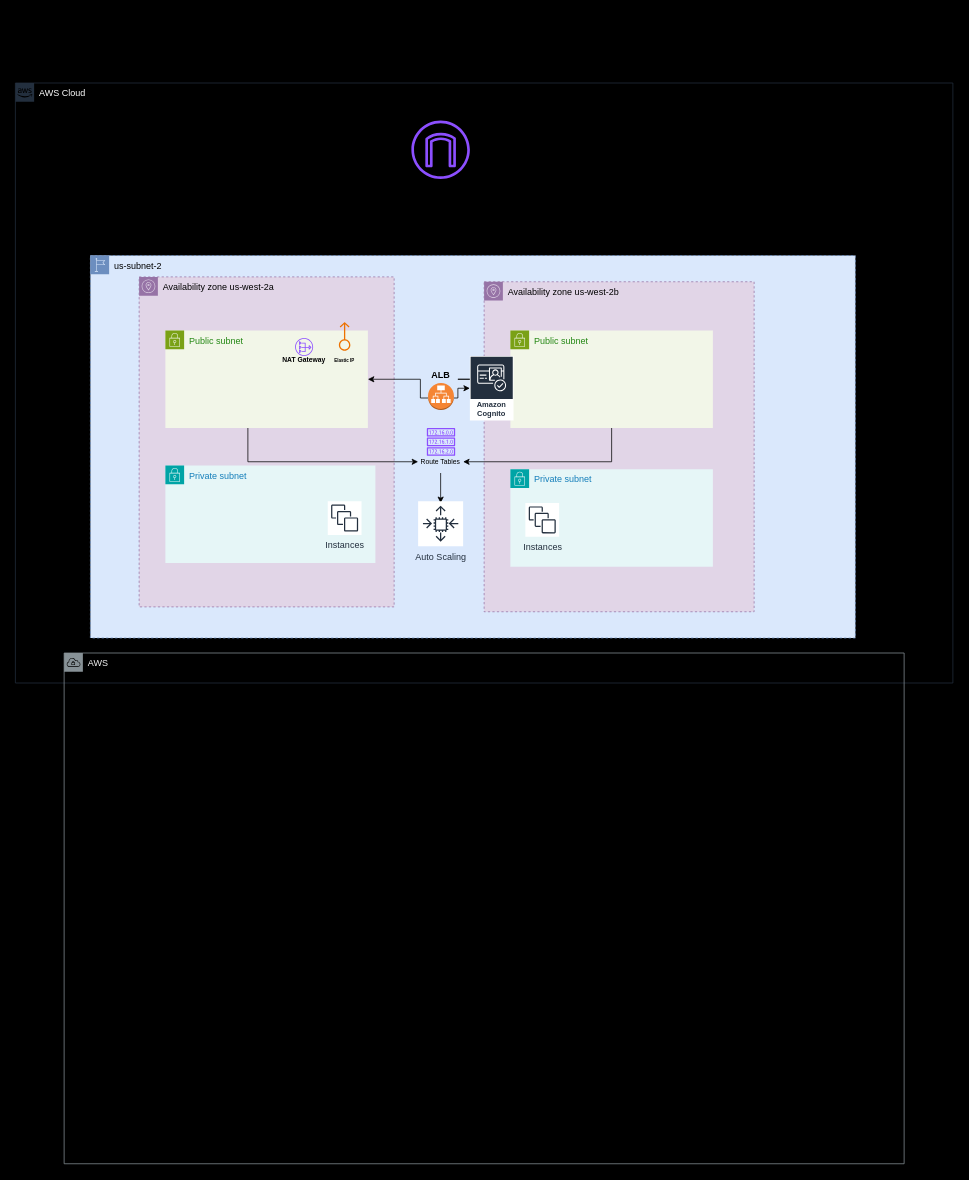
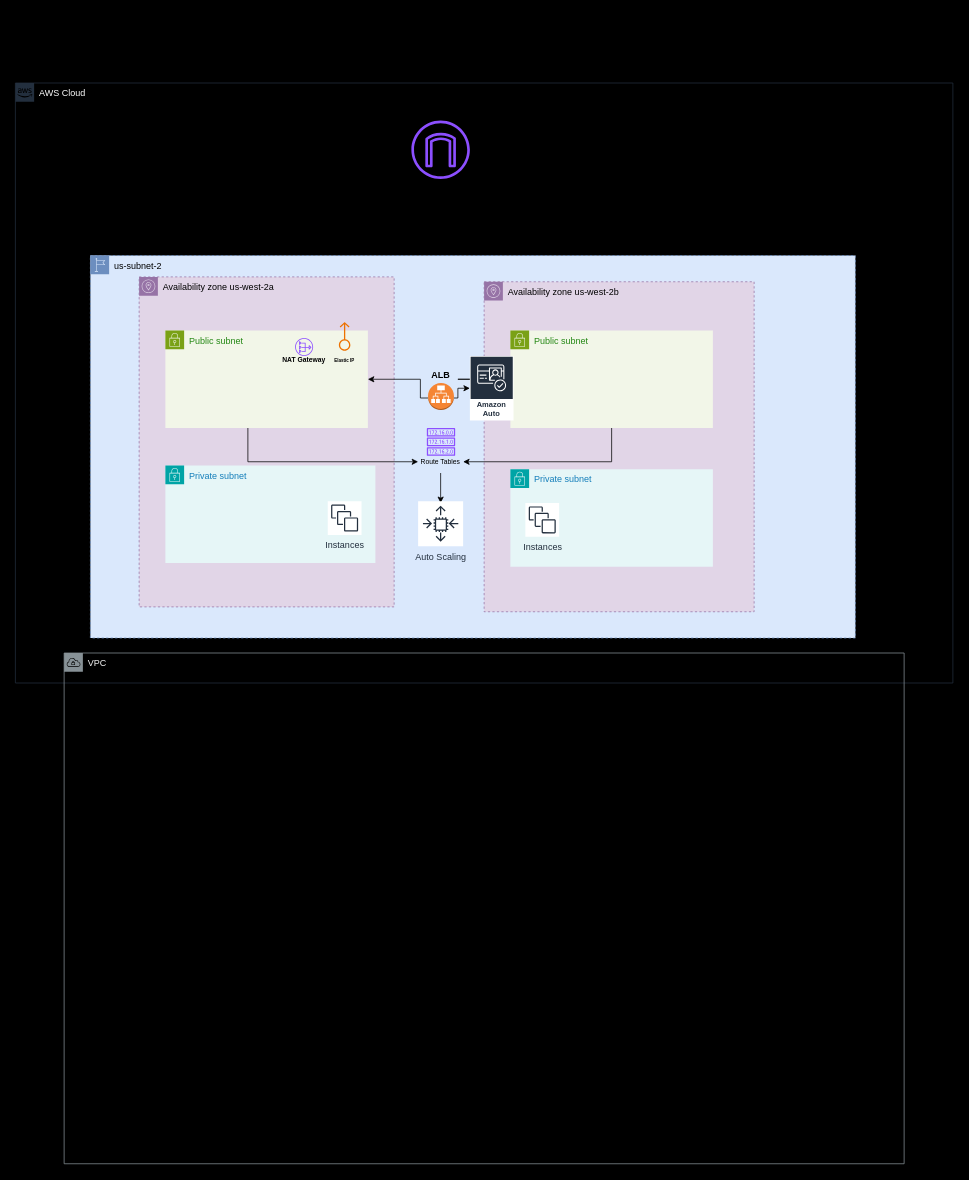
(492, 408) -> (492, 408)
(96, 664) -> (96, 664)
